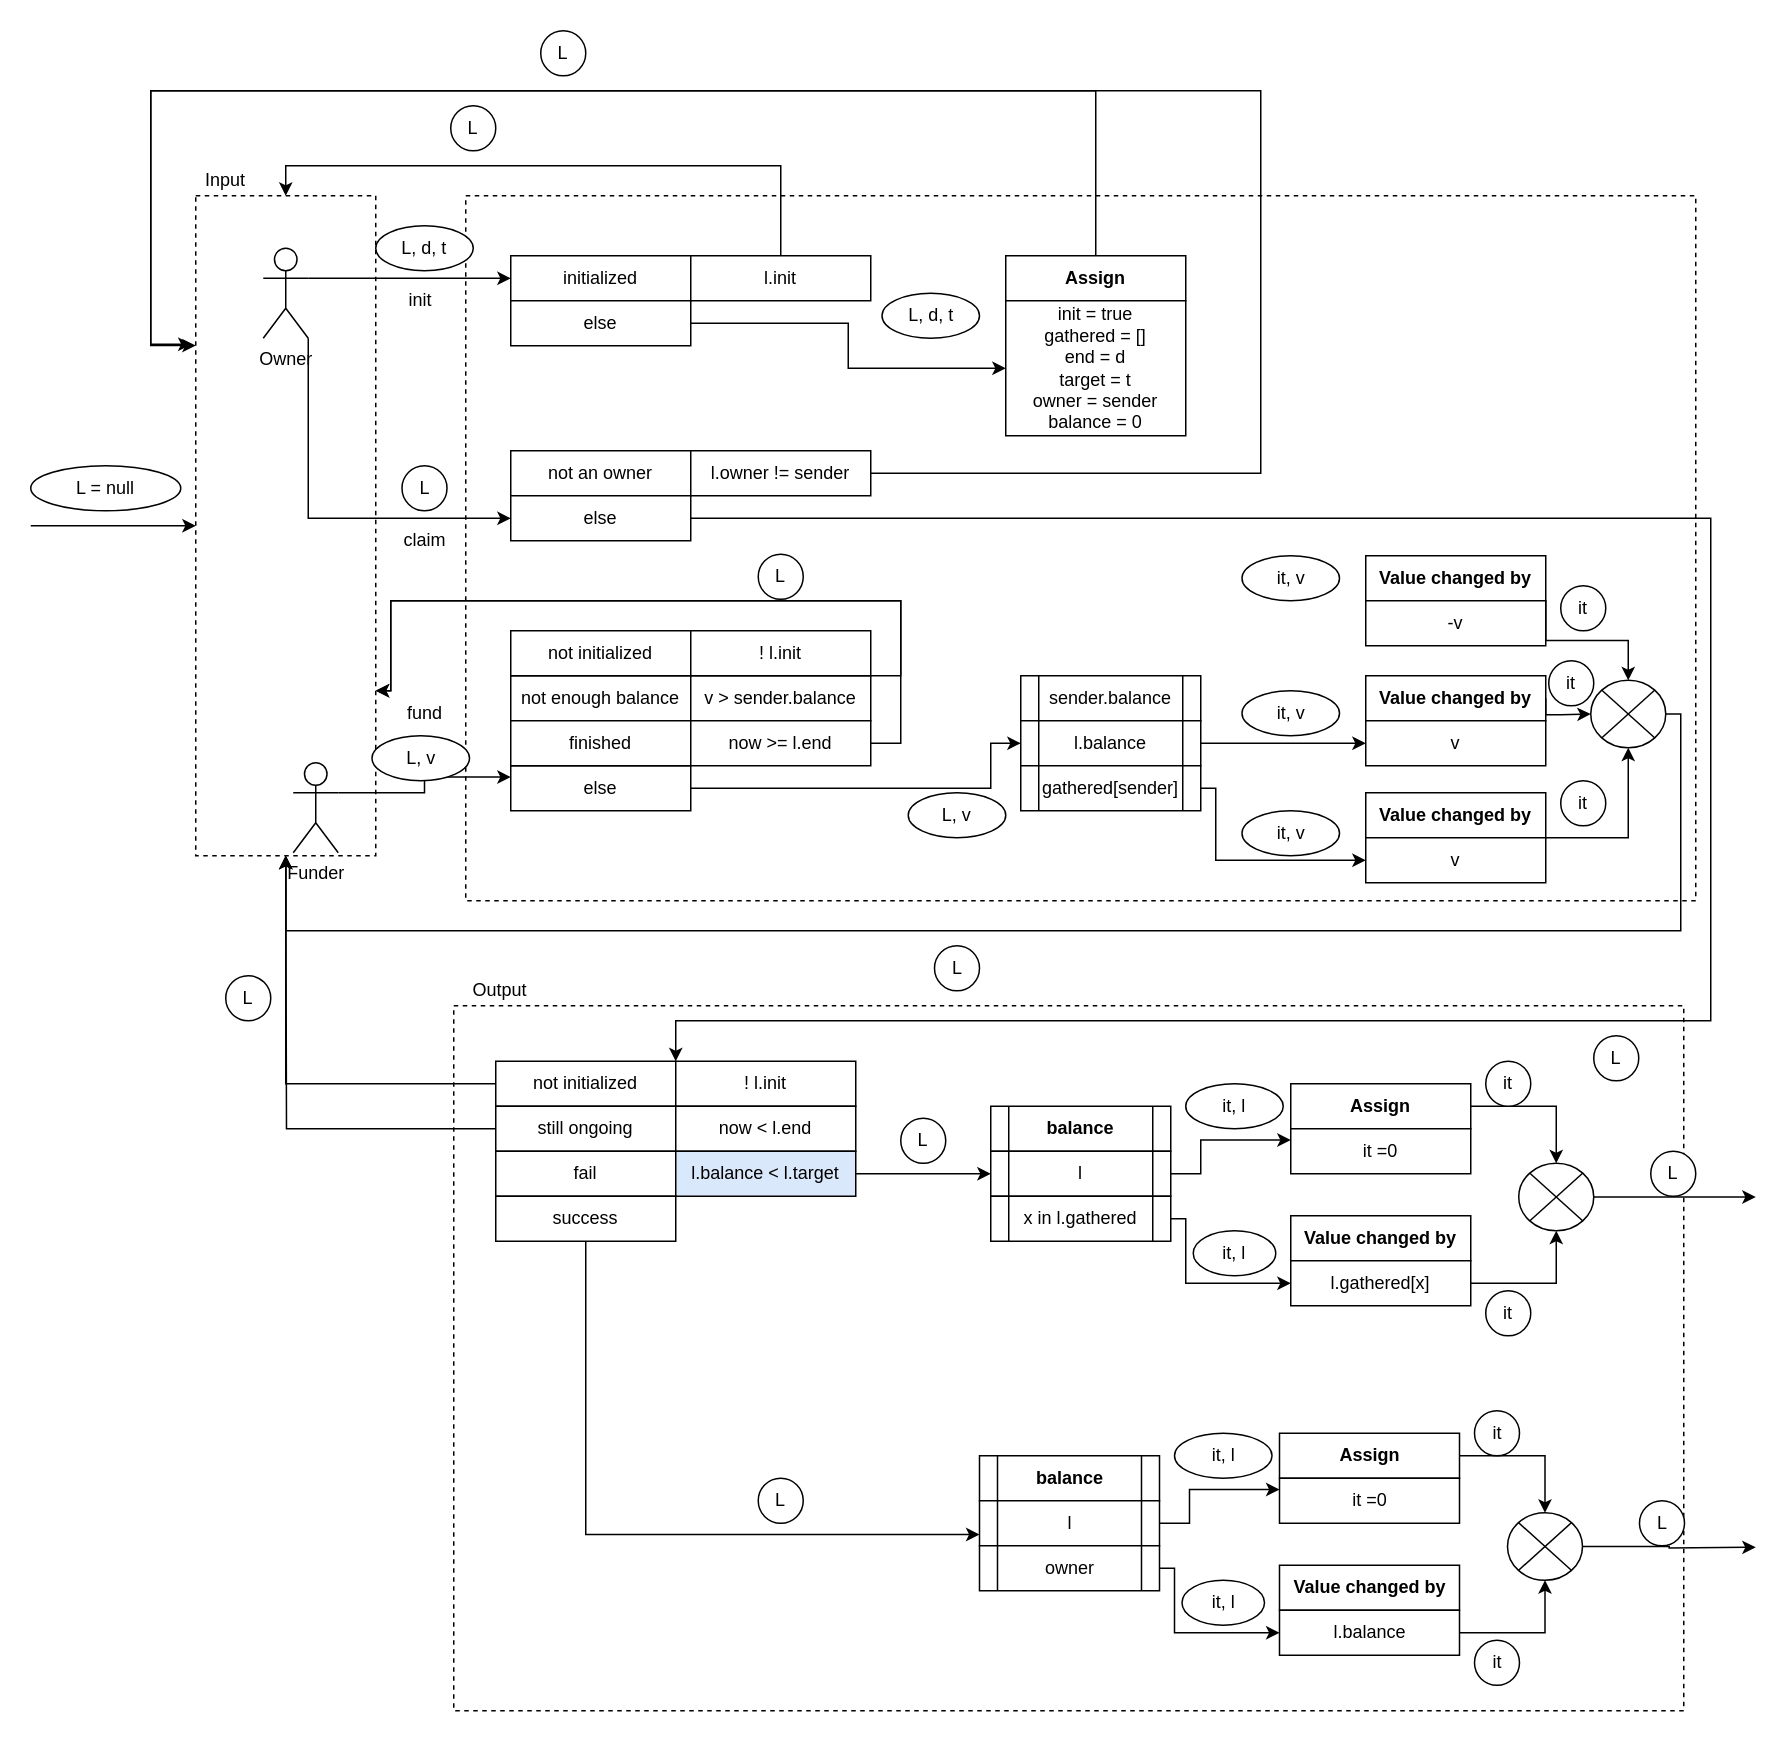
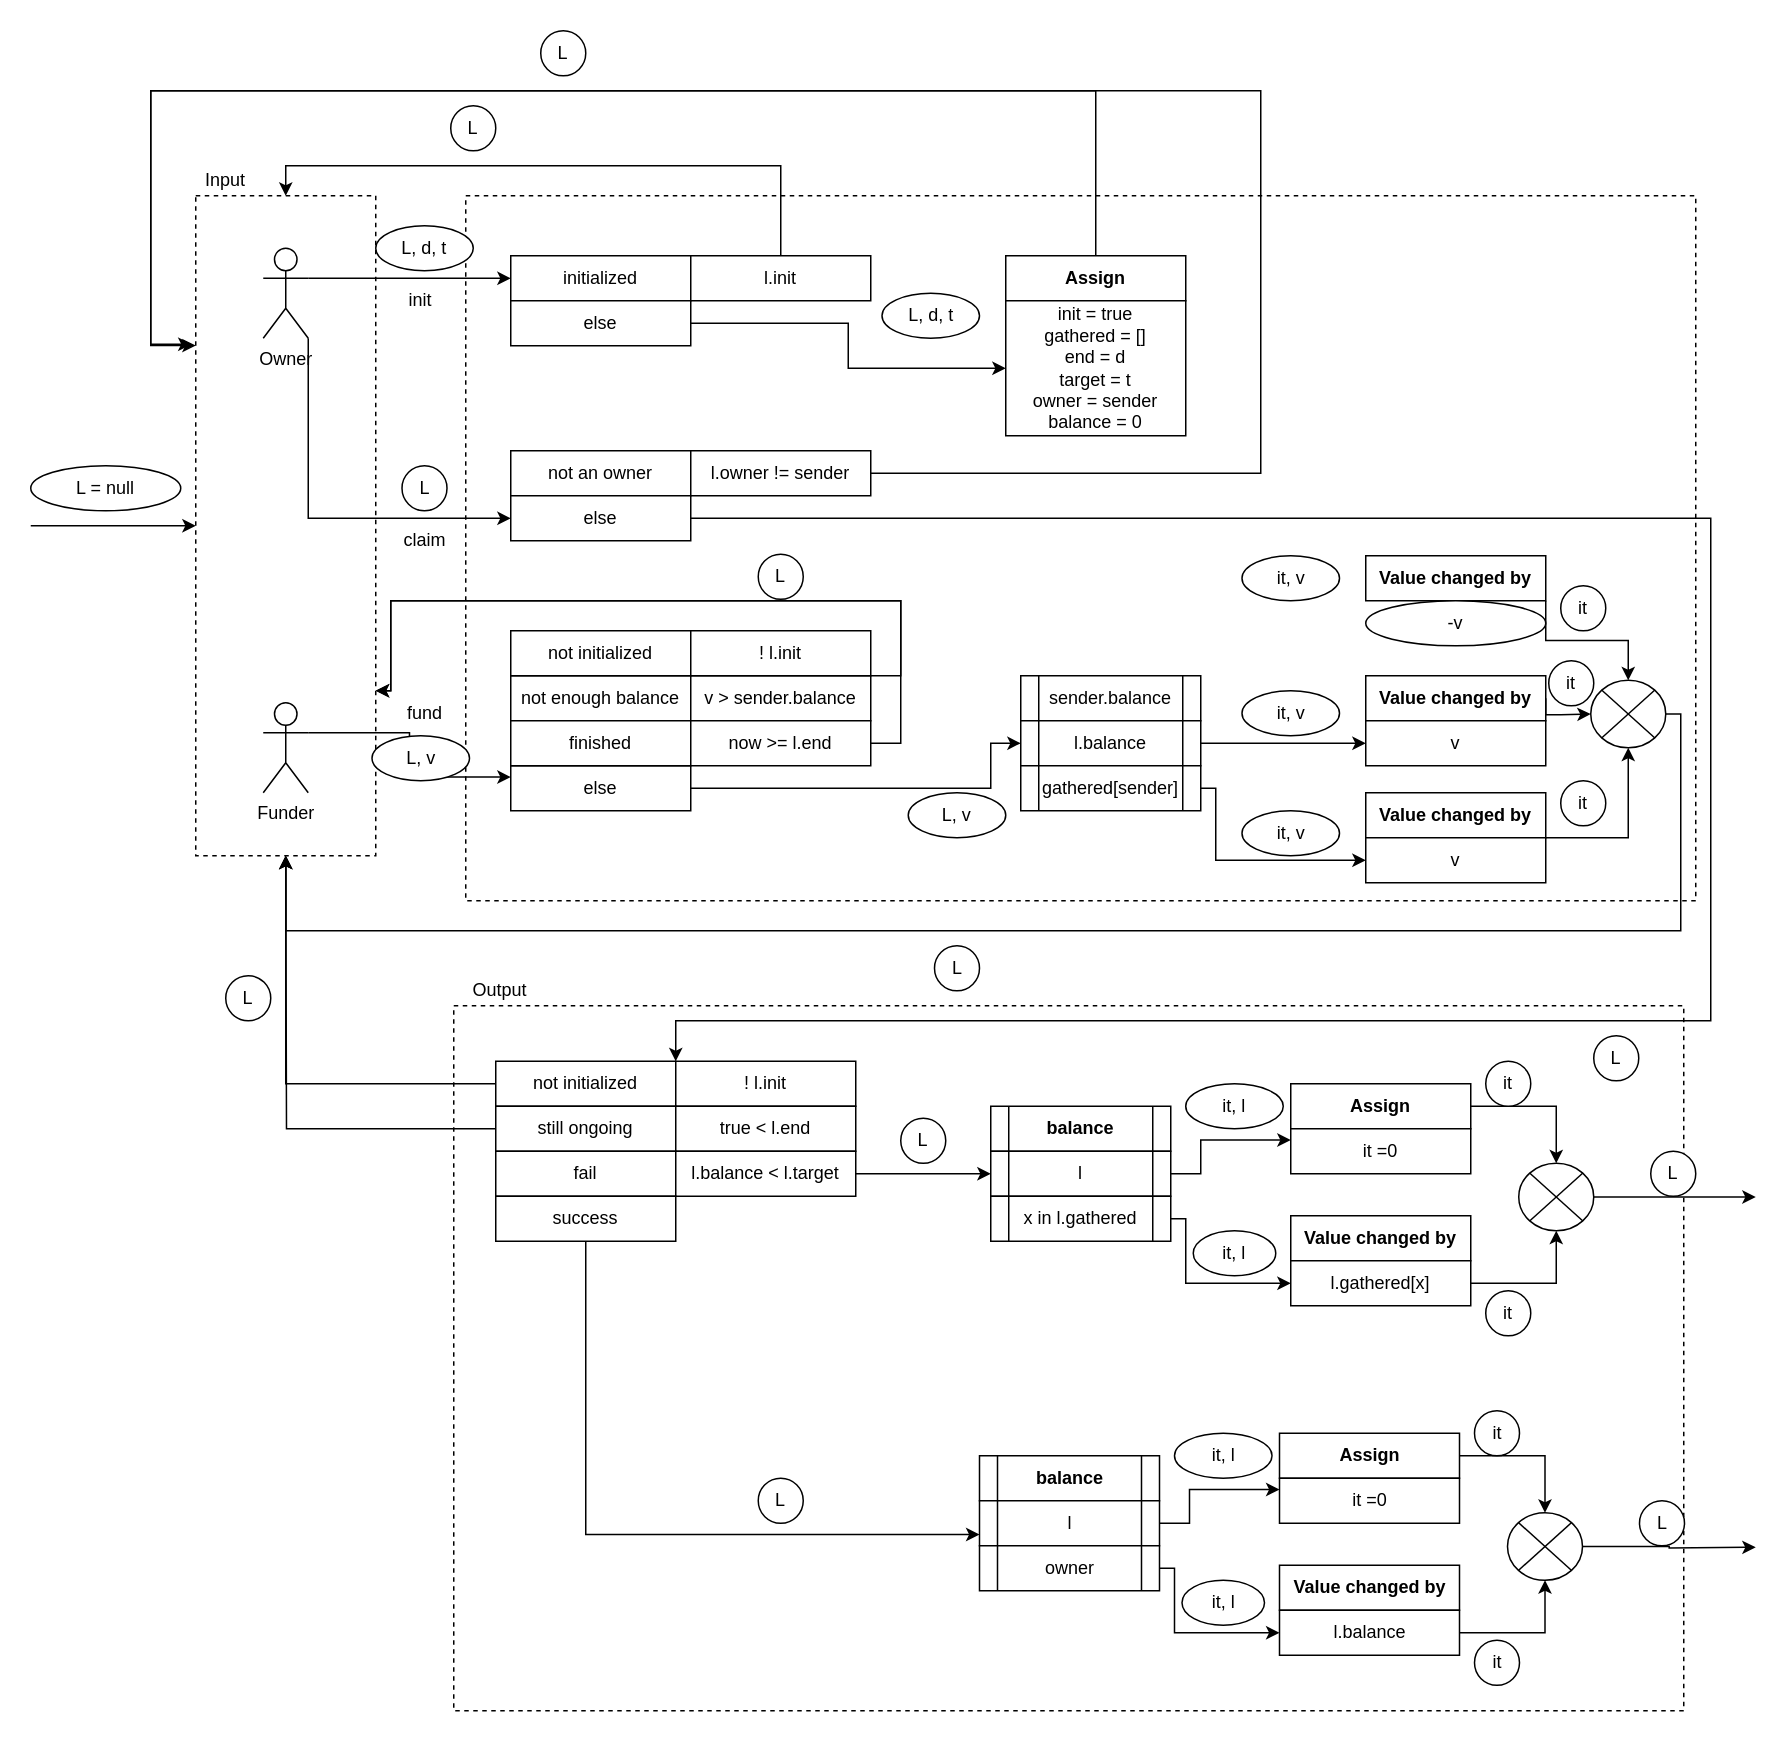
(1456, 623) -> (1456, 623)
(316, 808) -> (286, 748)
(766, 1129) -> (766, 1129)
(766, 1174) -> (766, 1174)
